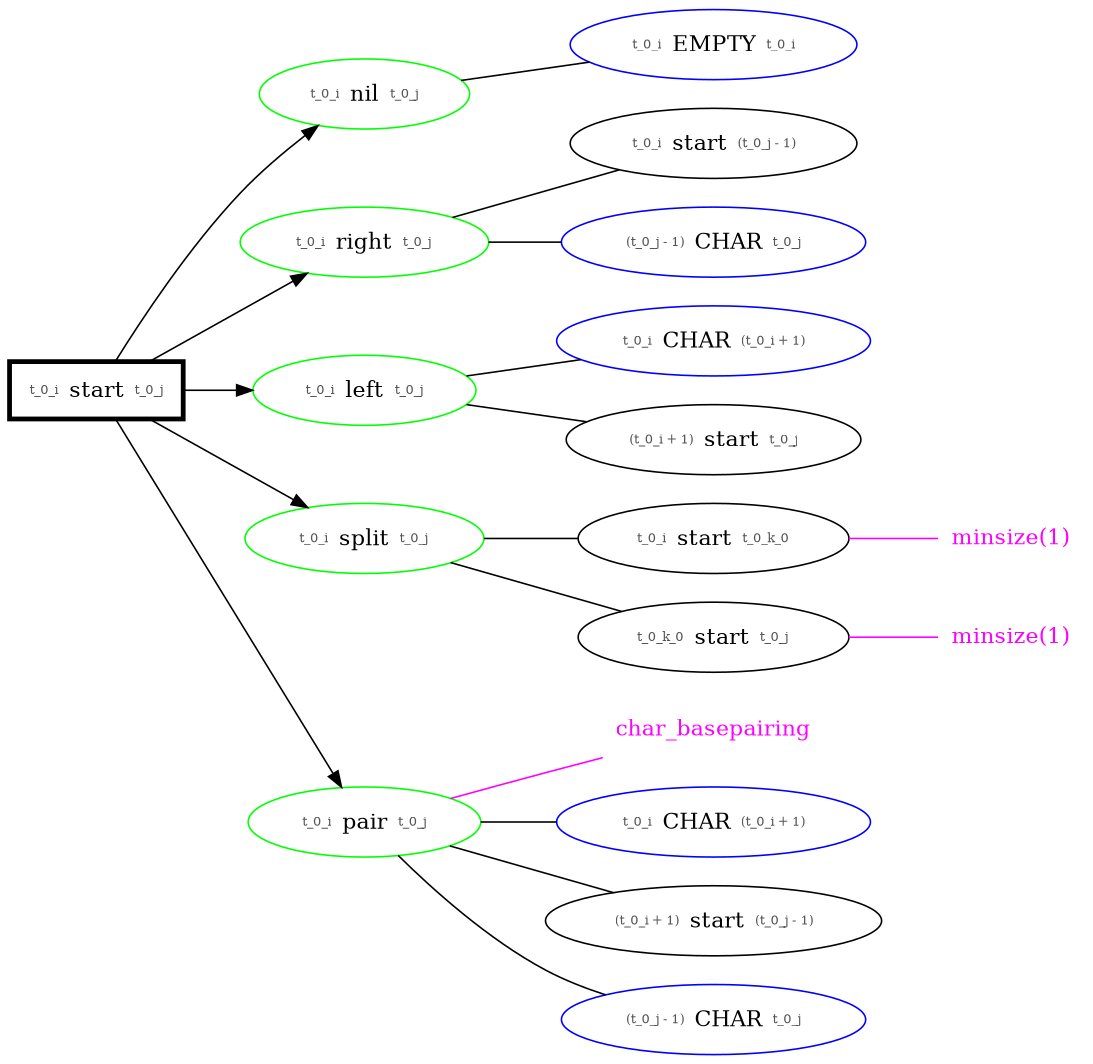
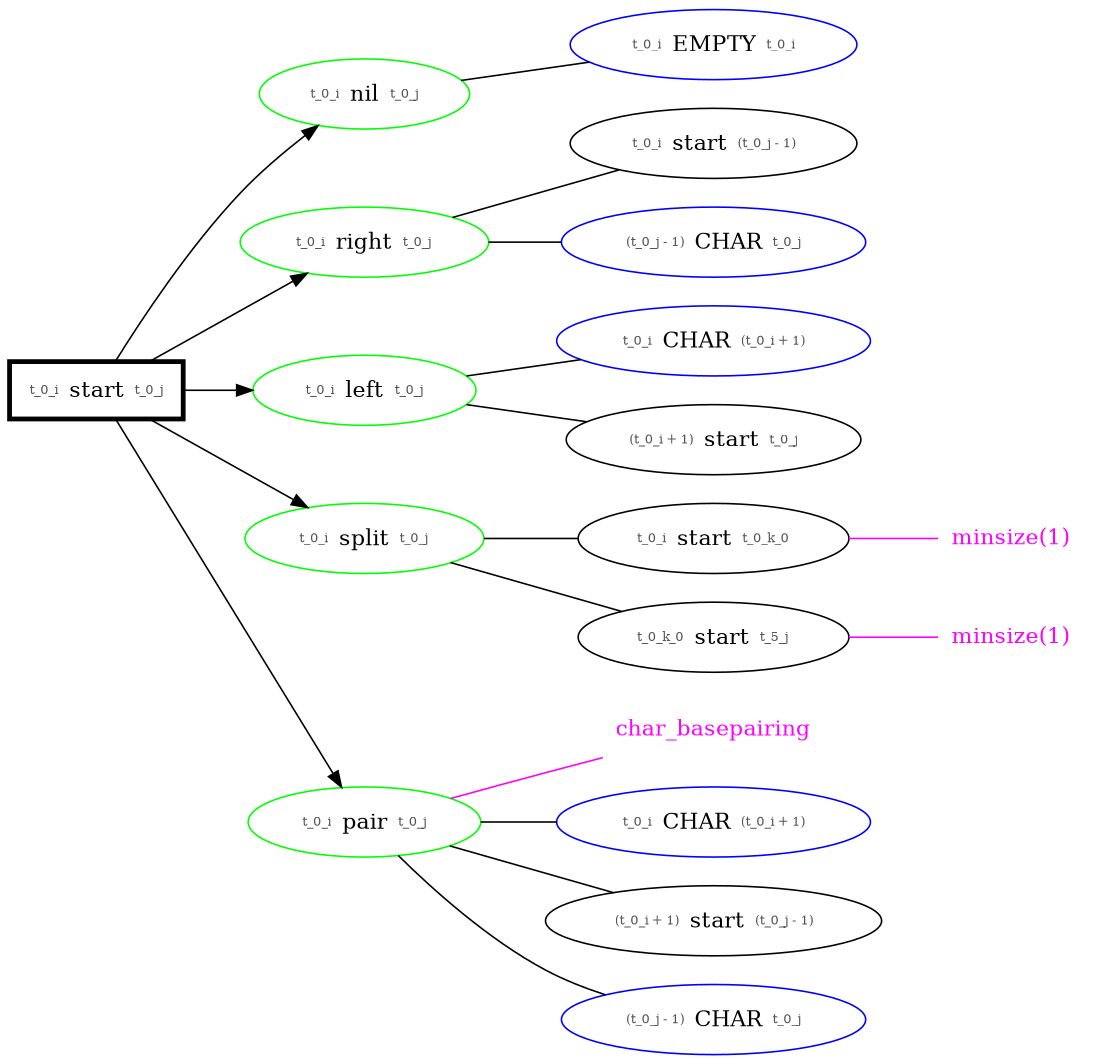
(775, 637) -> (775, 637)
